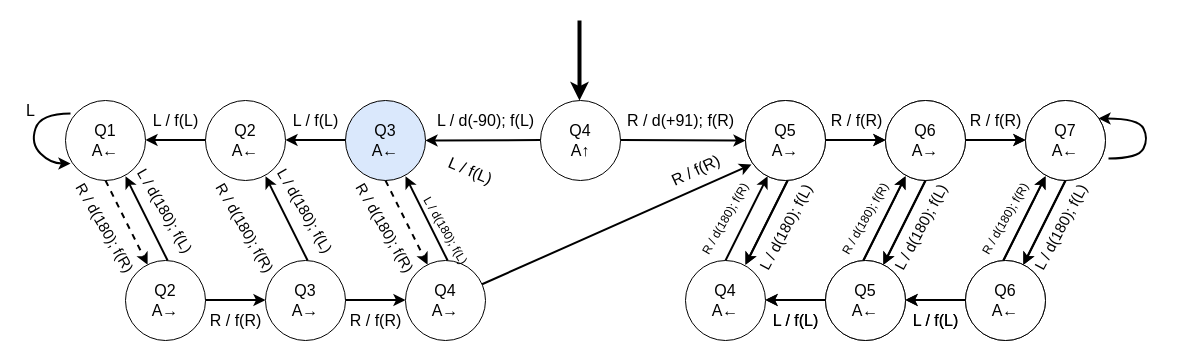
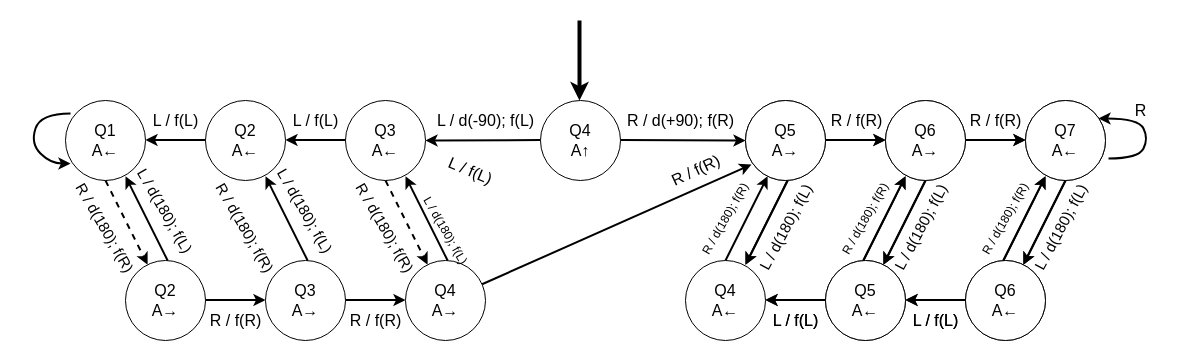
(31, 111) -> none
none -> (1141, 111)
(681, 121) -> (681, 121)
(386, 141) -> (386, 141)
